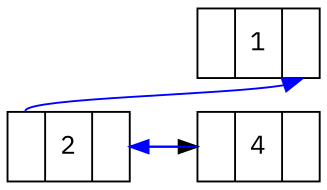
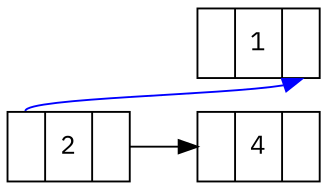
(173, 147) -> none
